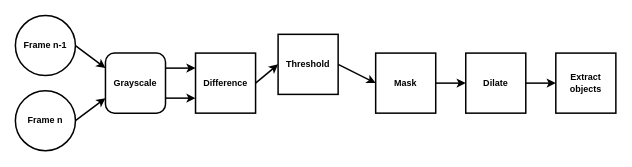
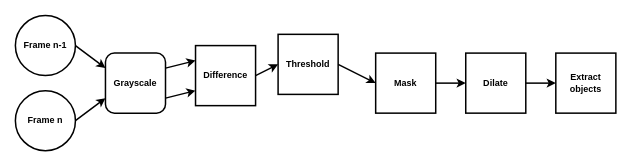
(225, 83) -> (225, 75)
